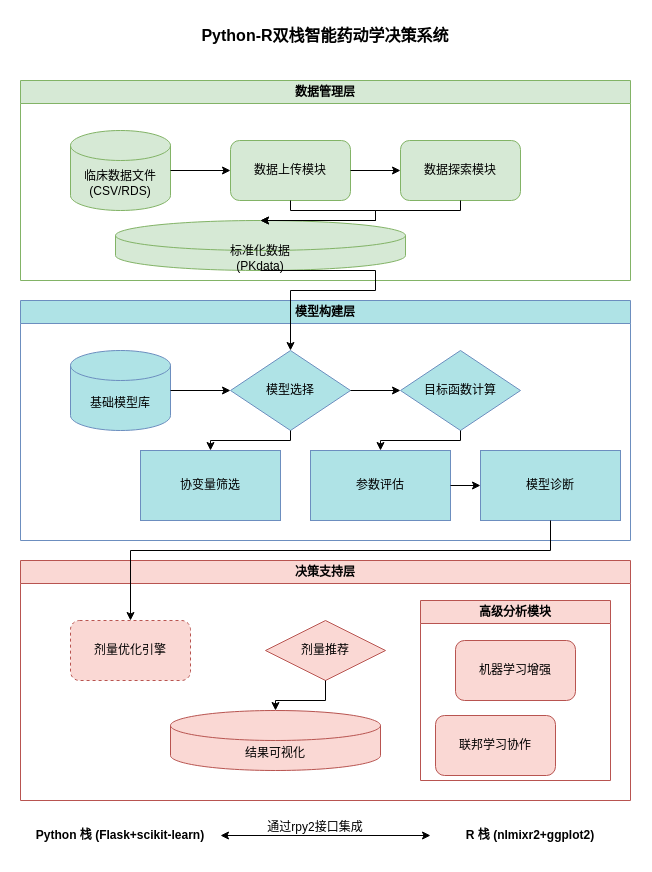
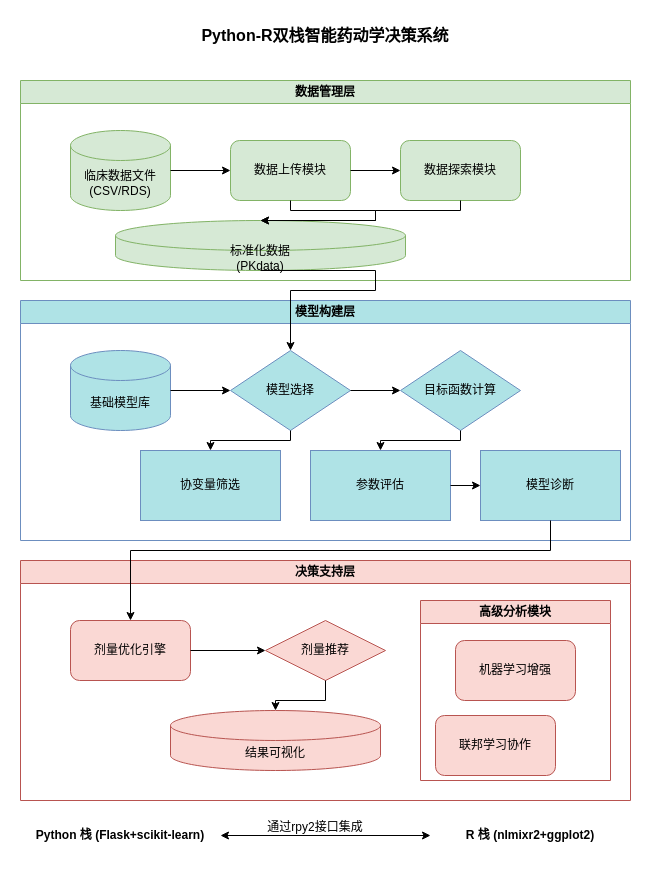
(131, 651) -> (131, 651)
none -> (225, 651)
